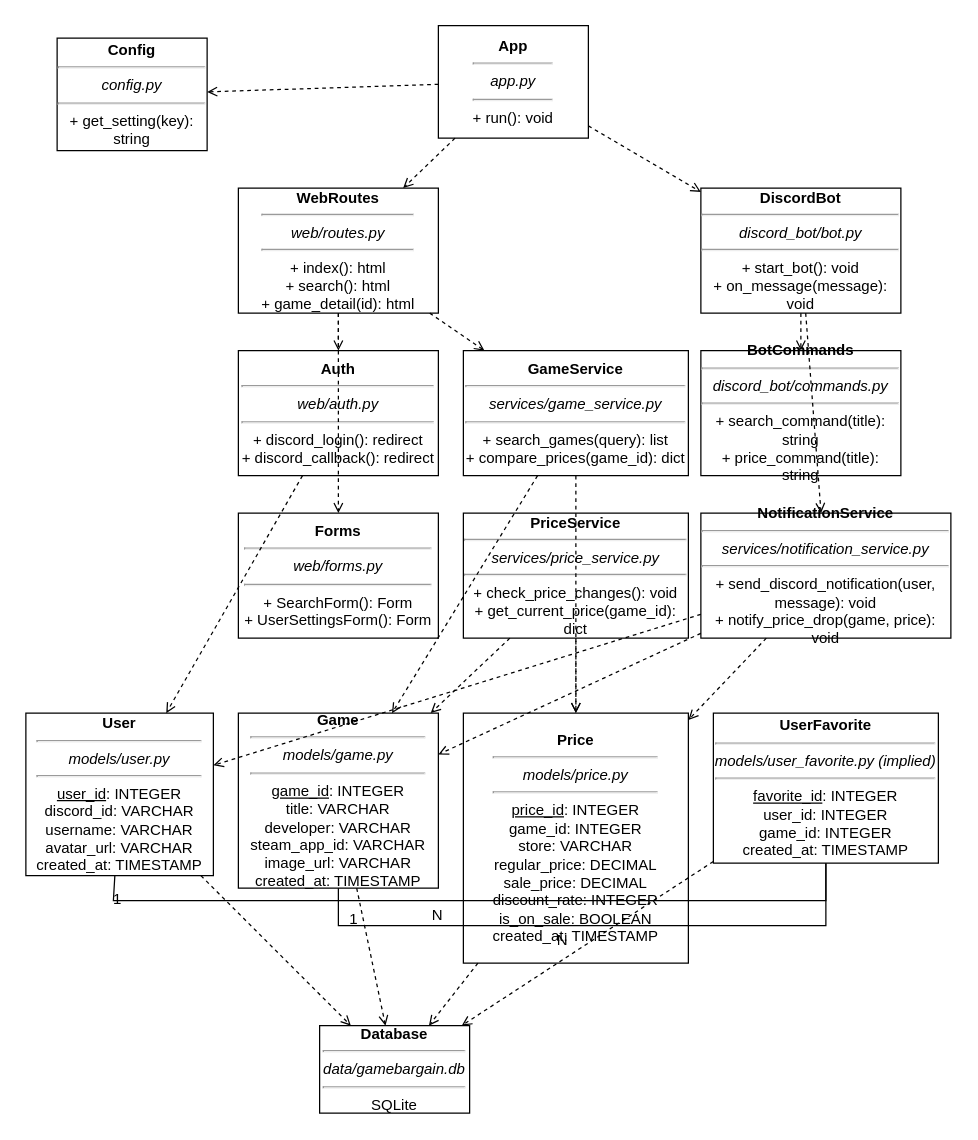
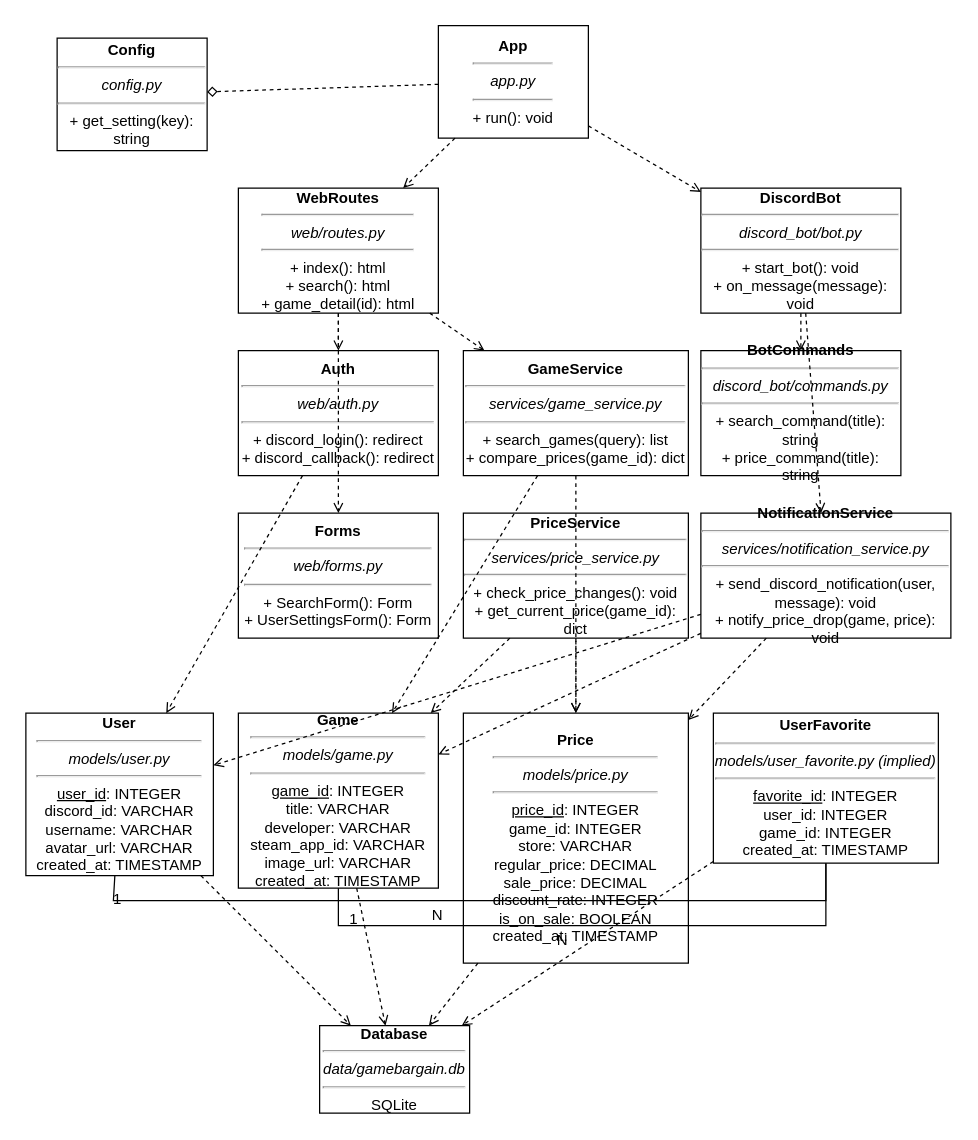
(214, 92) -> (218, 92)
